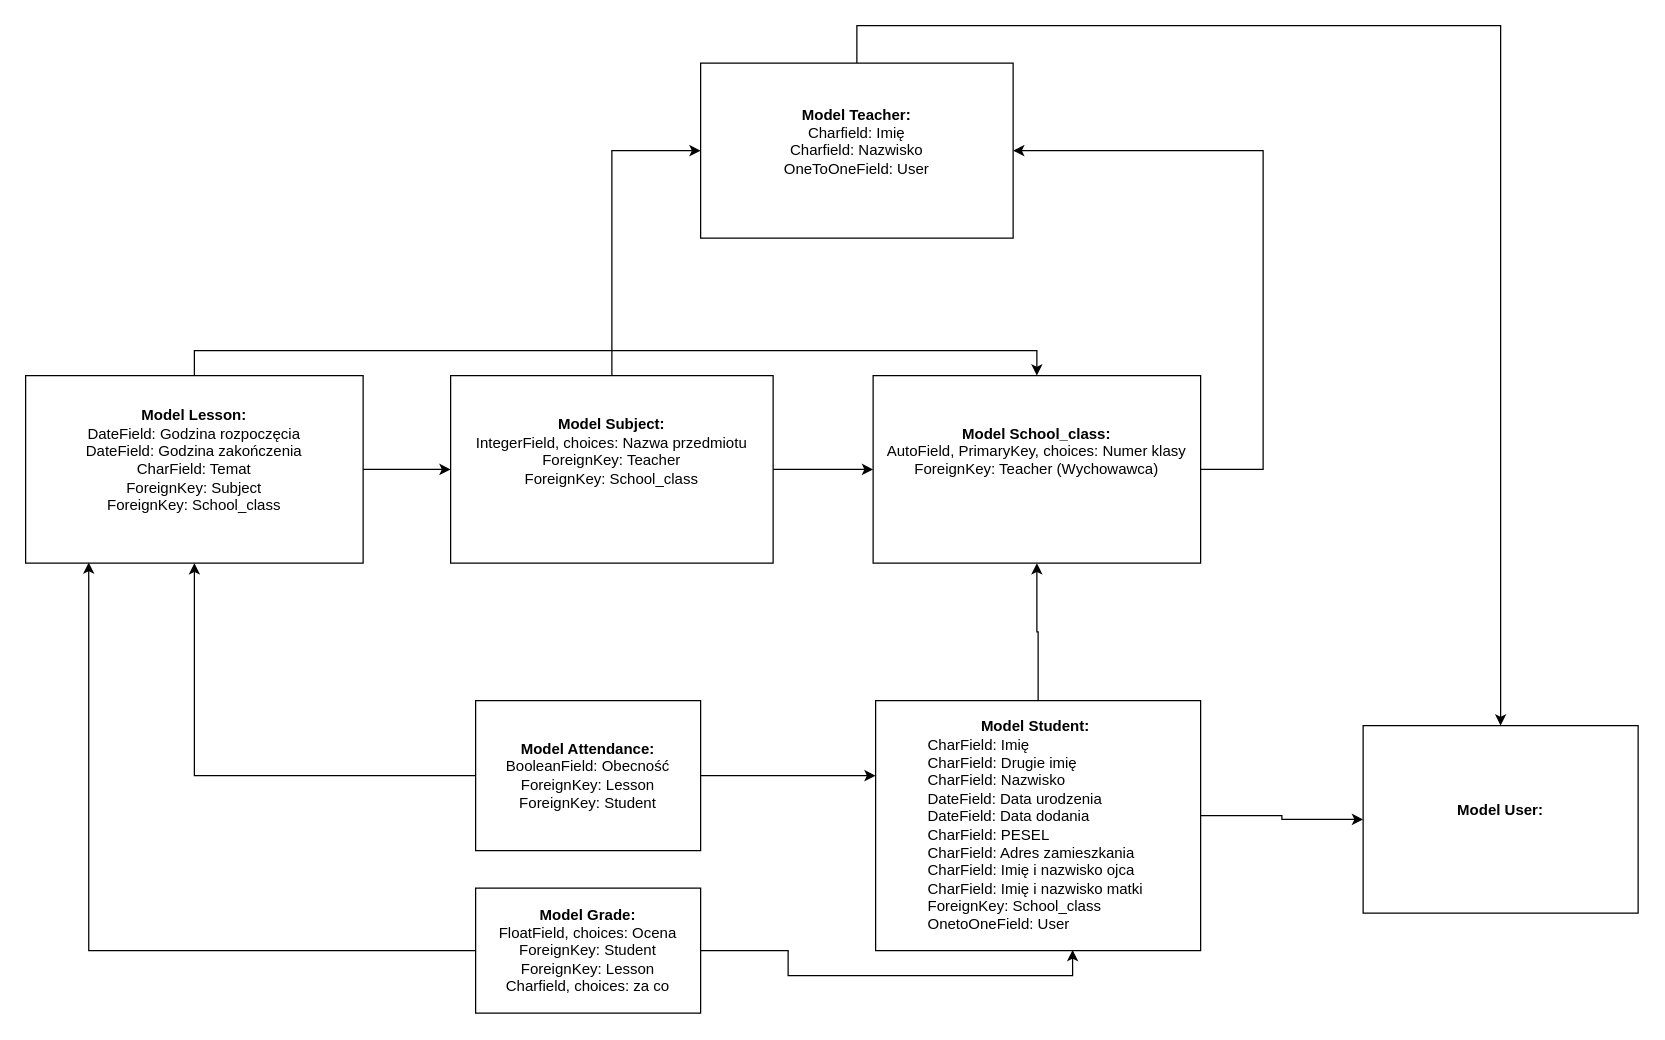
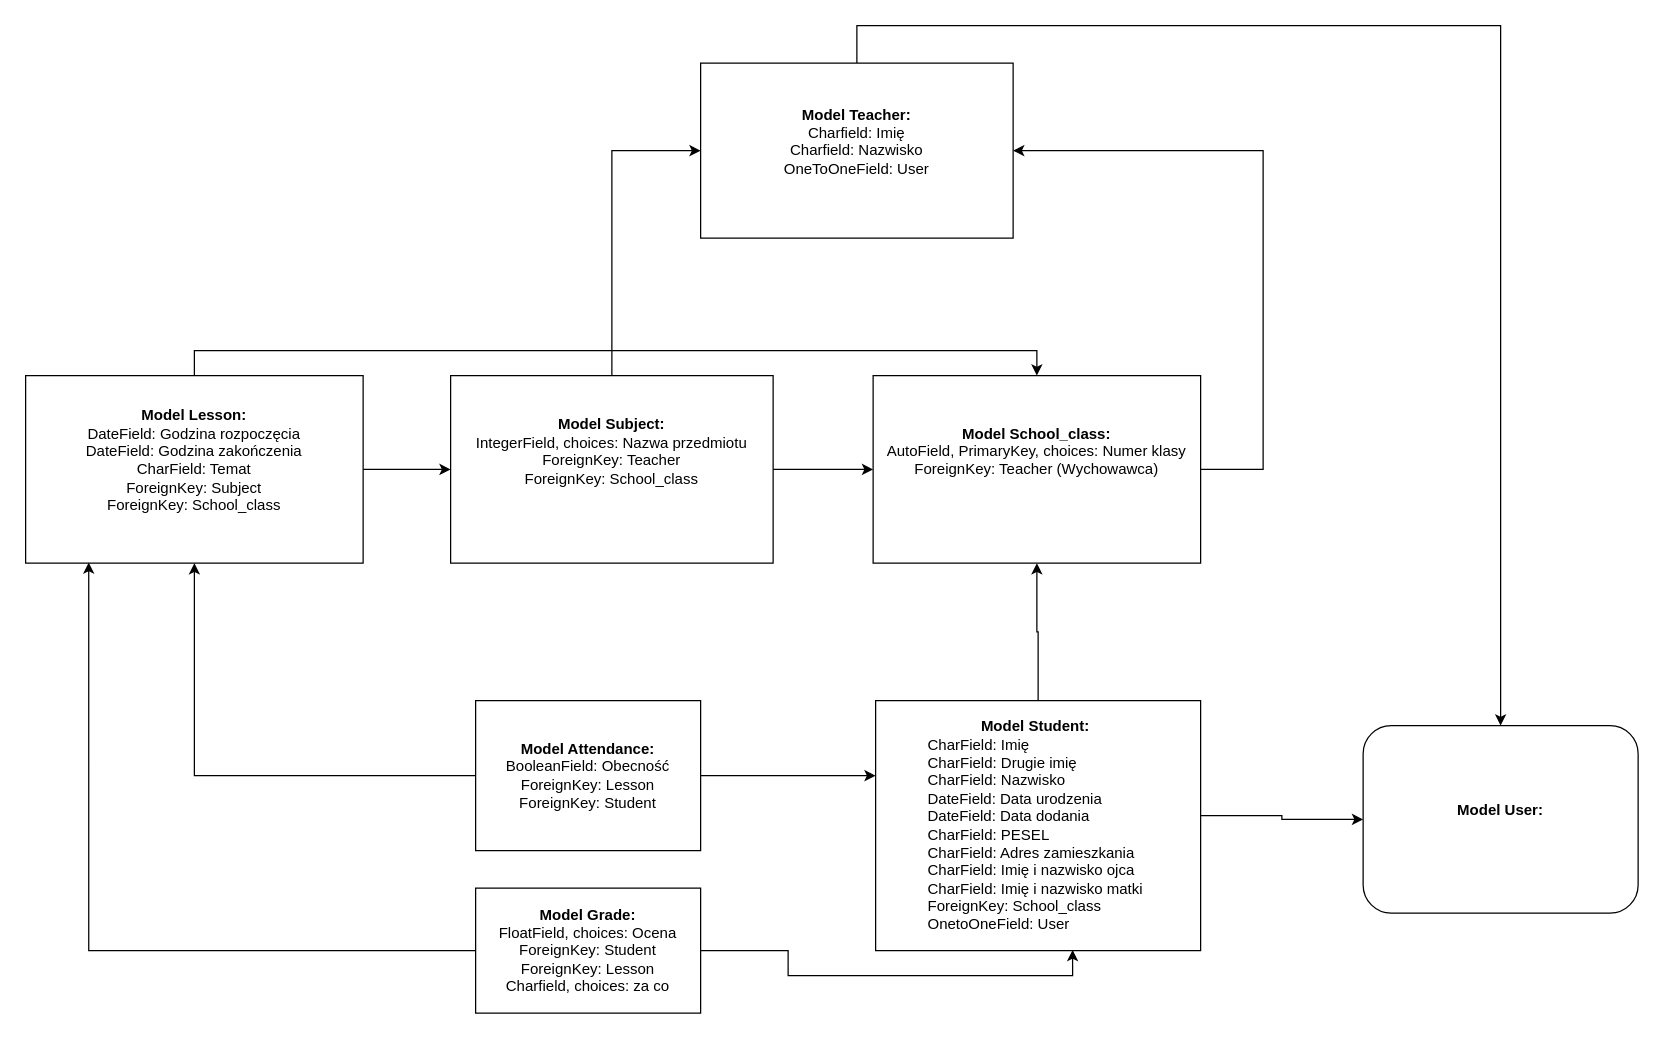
(1501, 819) -> (1501, 819)
